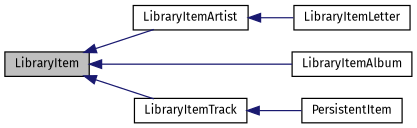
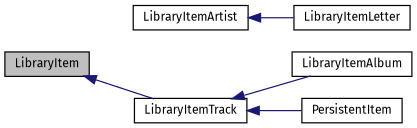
(125, 39) -> none
(197, 64) -> (277, 86)
